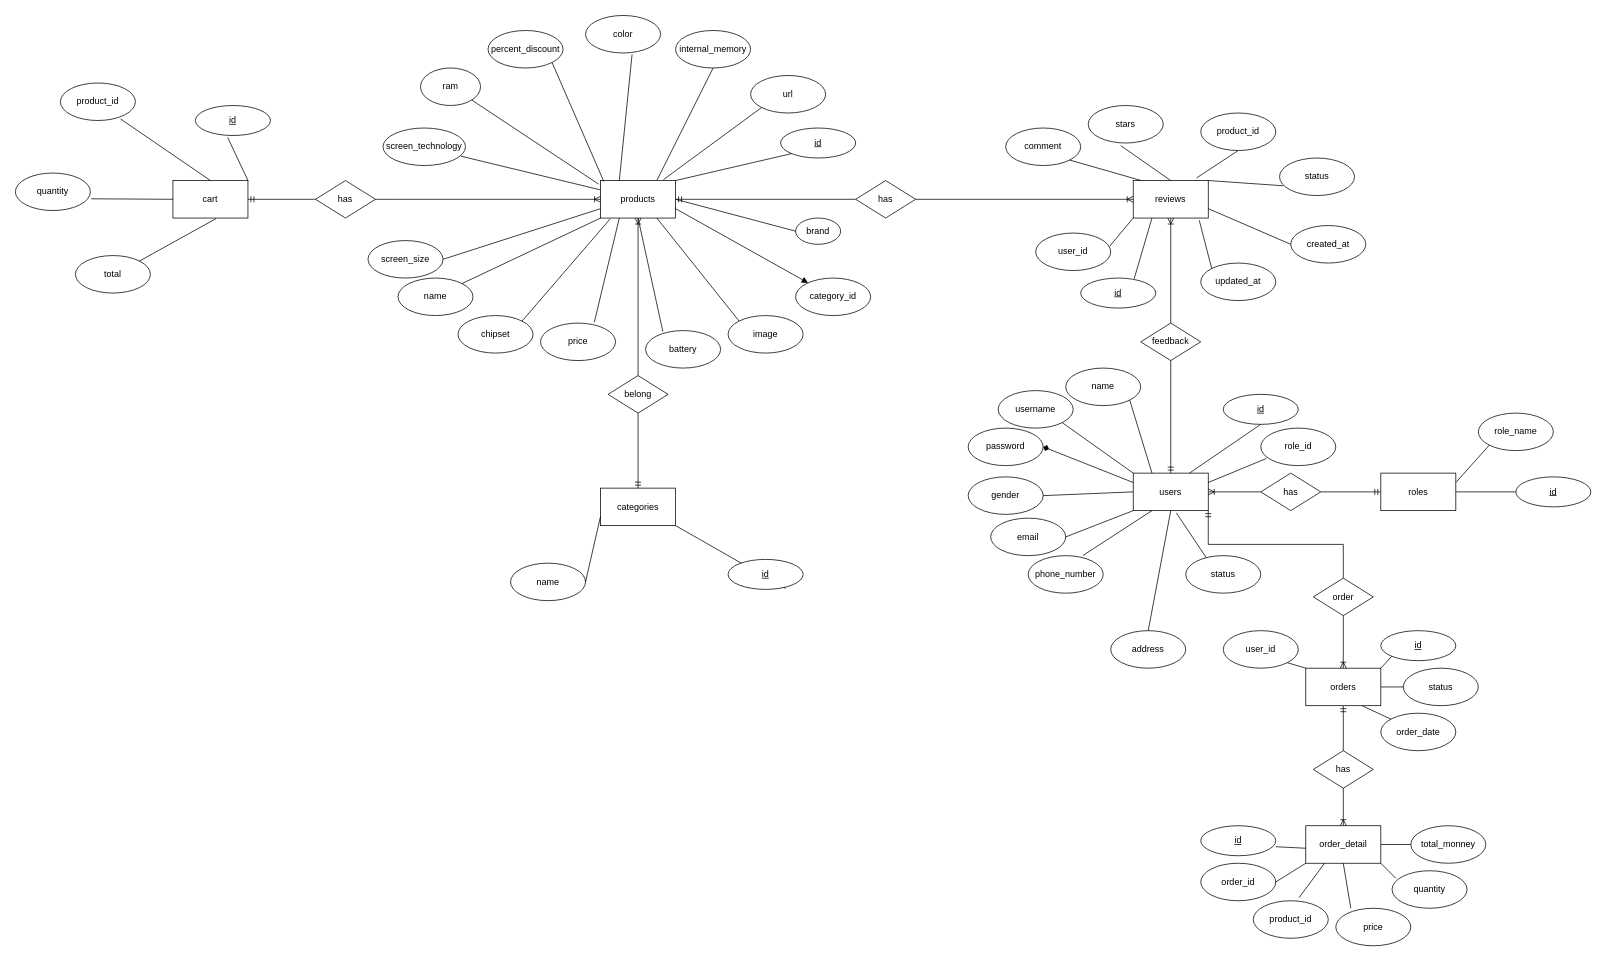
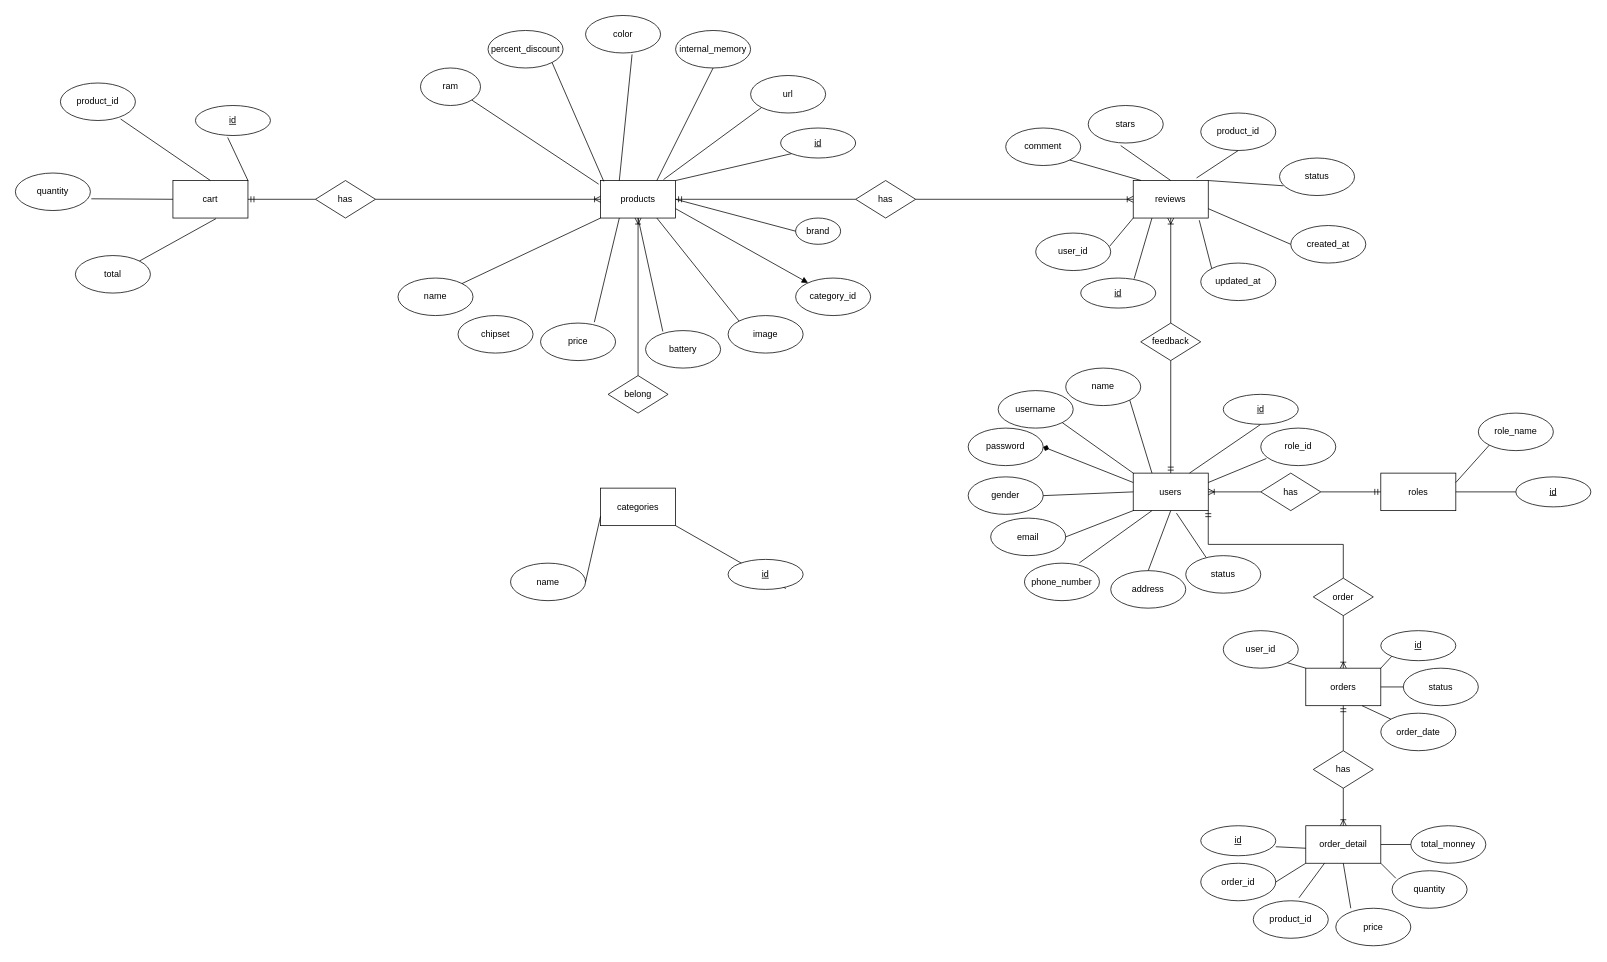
(424, 147) -> none
(531, 173) -> none
(522, 234) -> none
(405, 259) -> none
(566, 270) -> none
(638, 450) -> none
(1065, 574) -> (1062, 582)
(1148, 649) -> (1148, 589)
